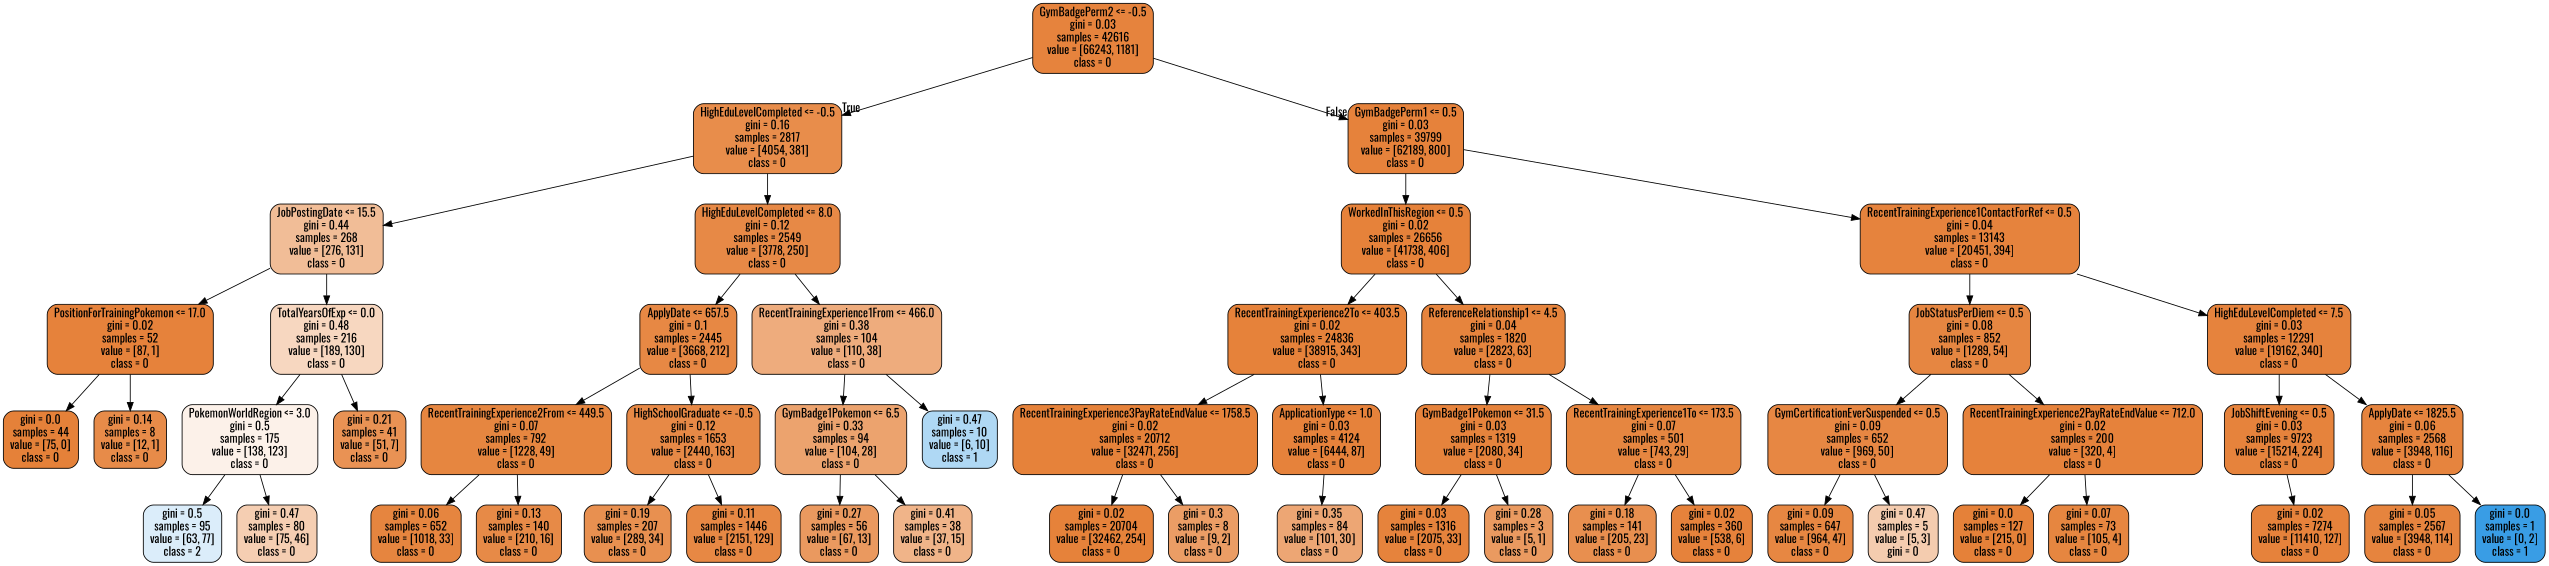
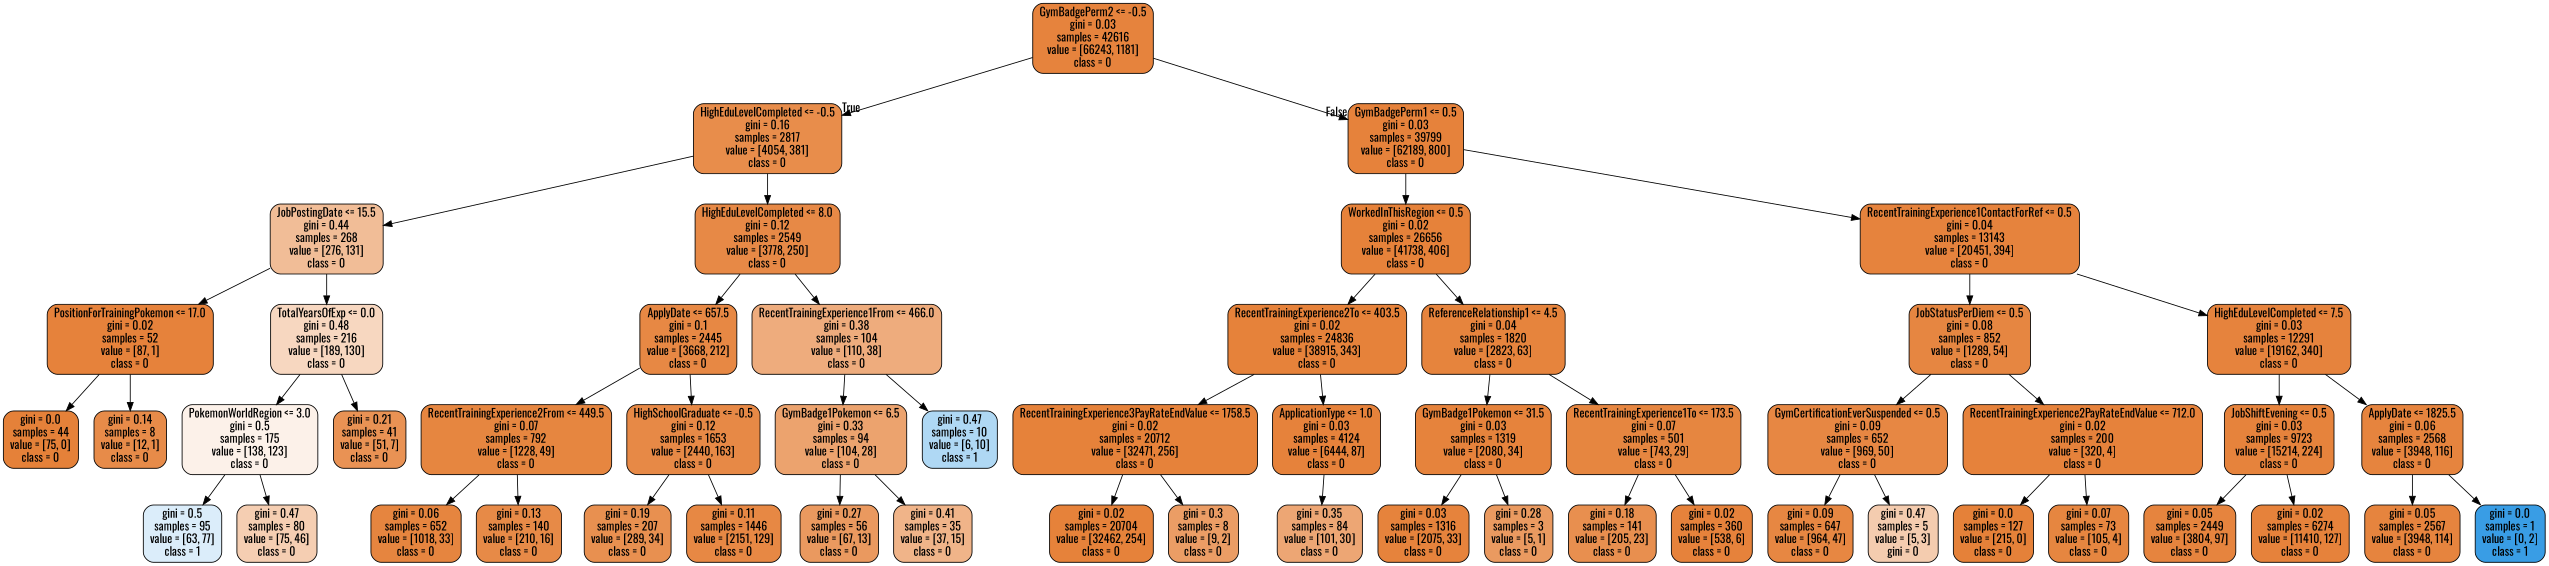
(183, 534) -> (183, 534)
(933, 534) -> (933, 534)
none -> (2190, 534)
(2300, 534) -> (2300, 534)
